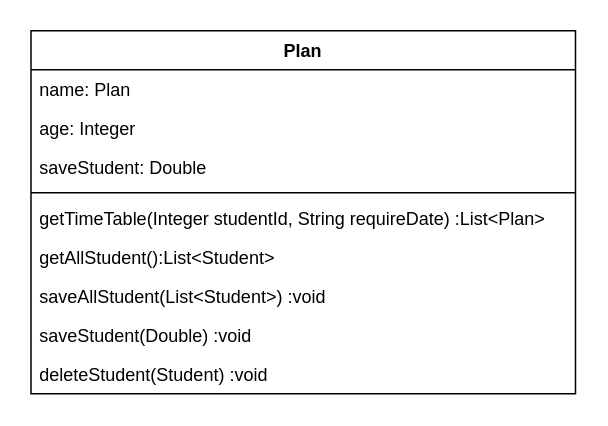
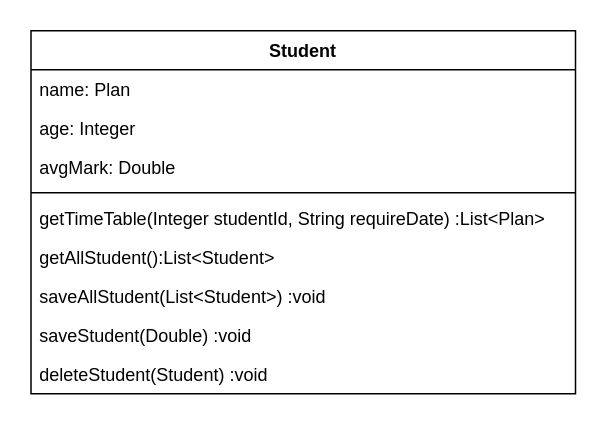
(302, 51) -> (302, 51)
(128, 168) -> (108, 168)
